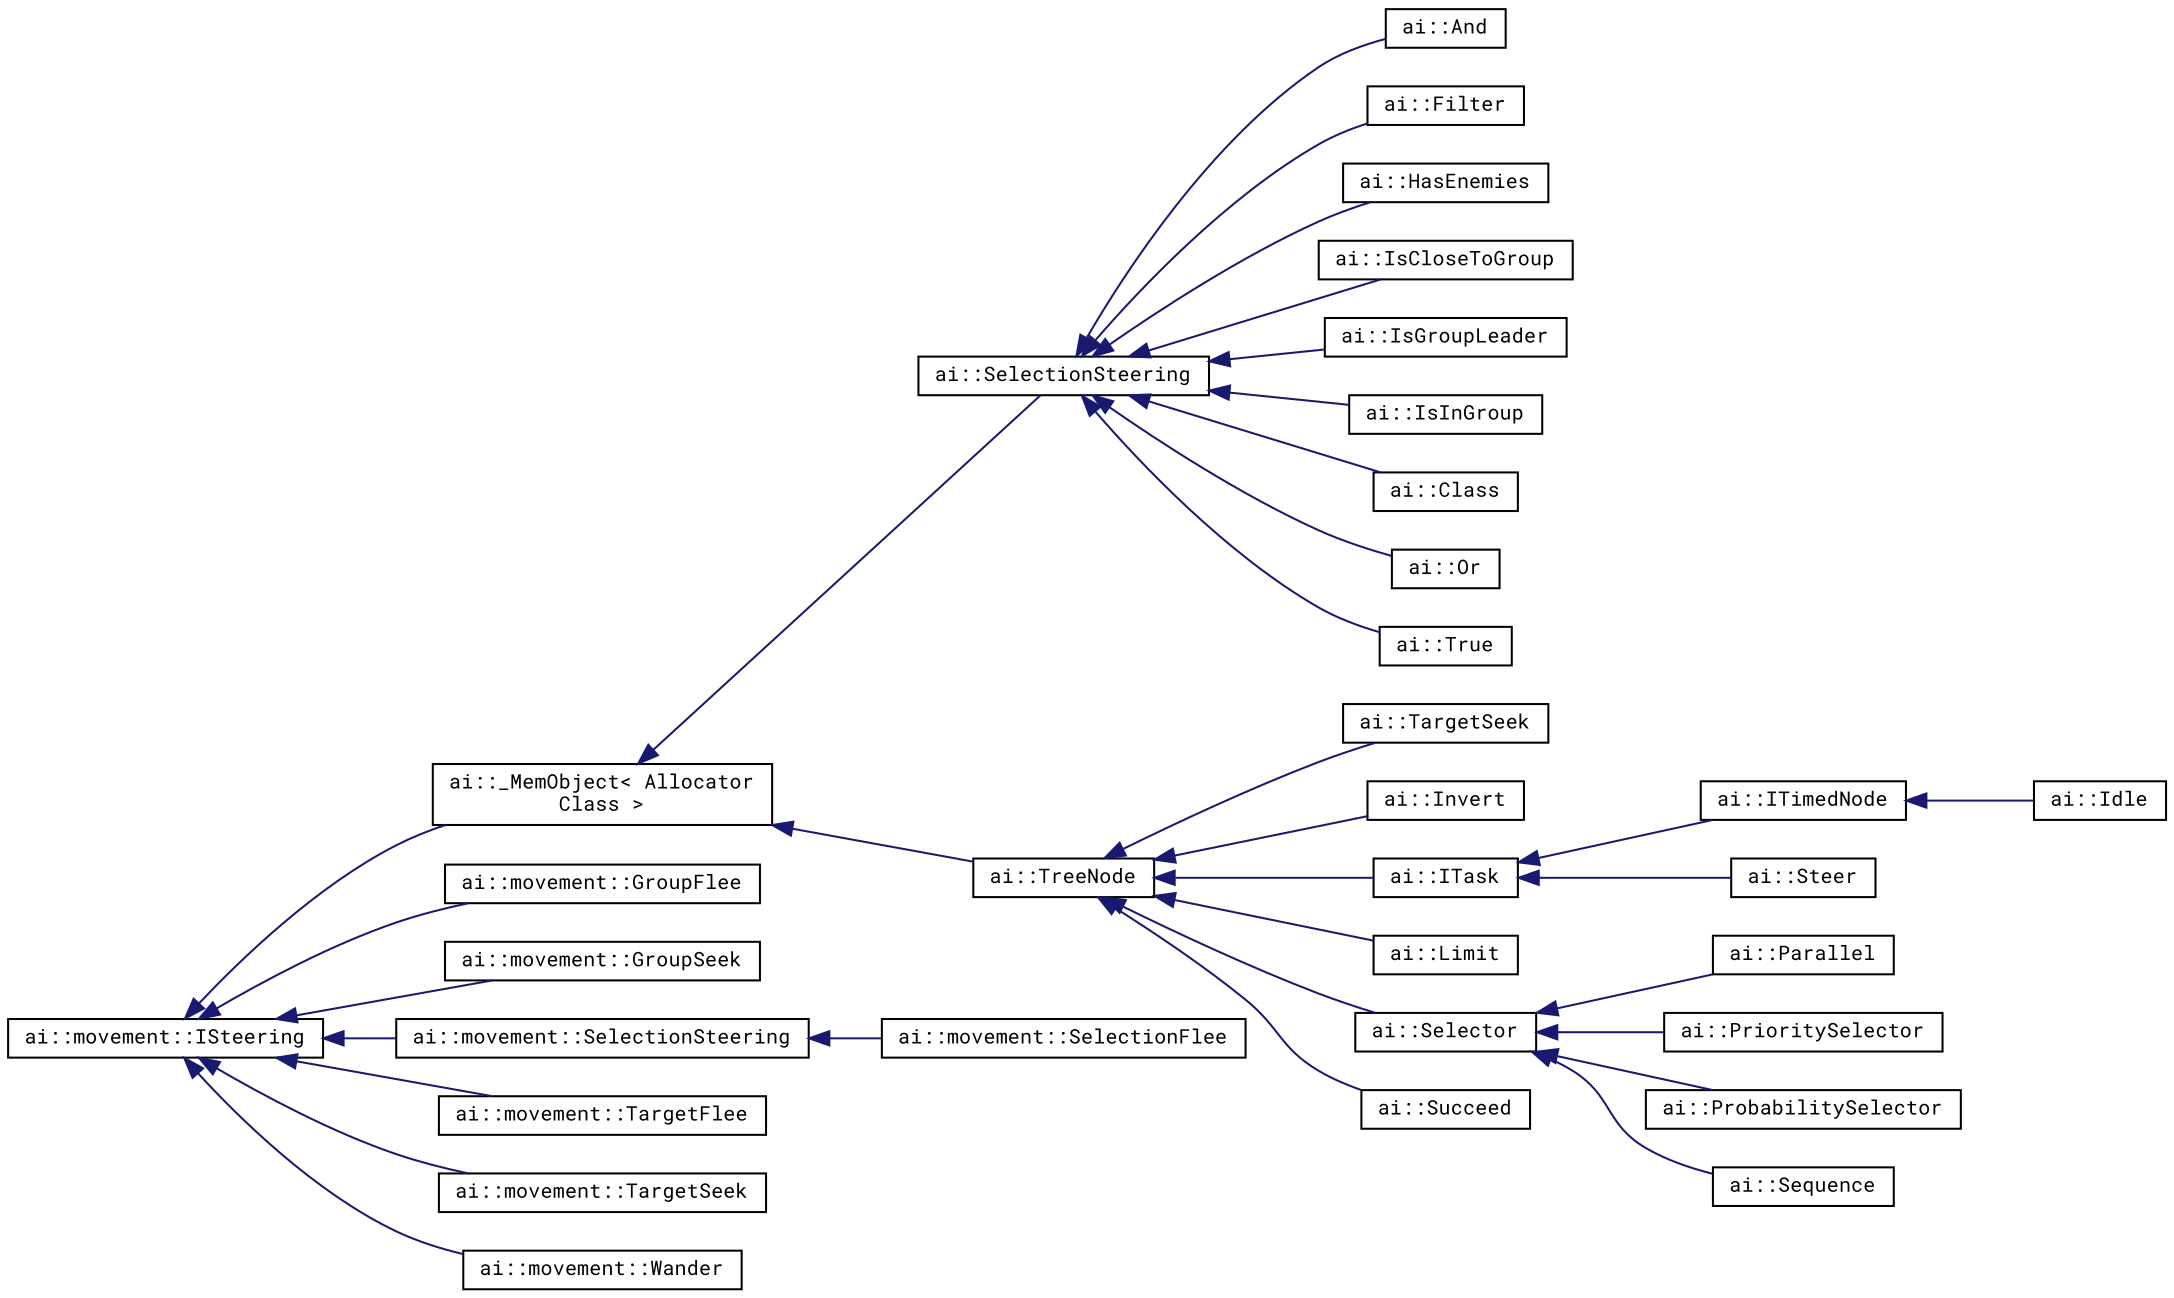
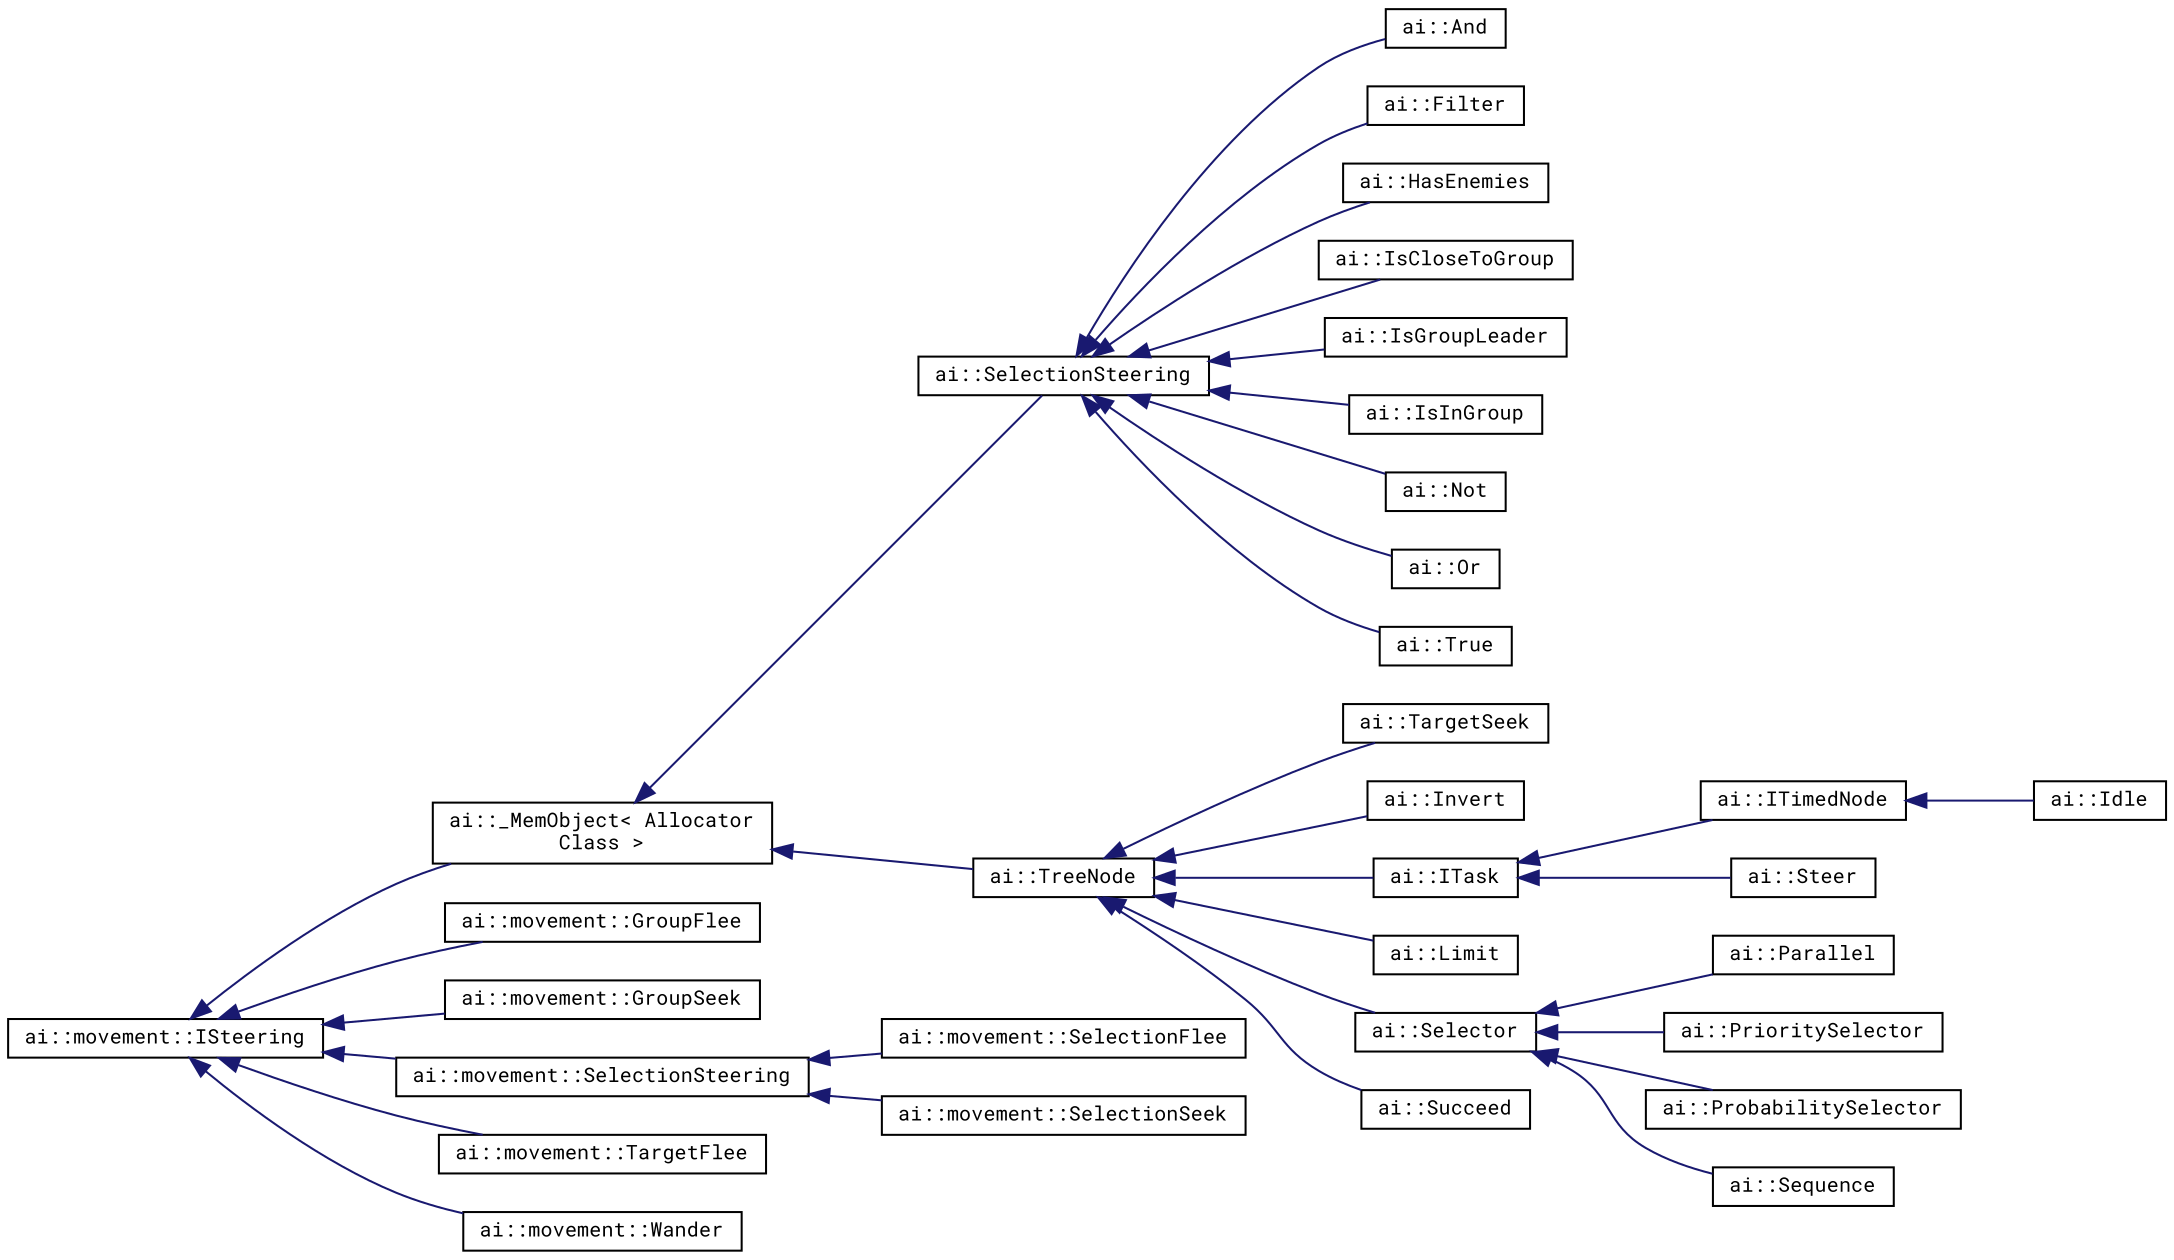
(1446, 492) -> (1446, 492)
none -> (1064, 1116)
(602, 1193) -> none
